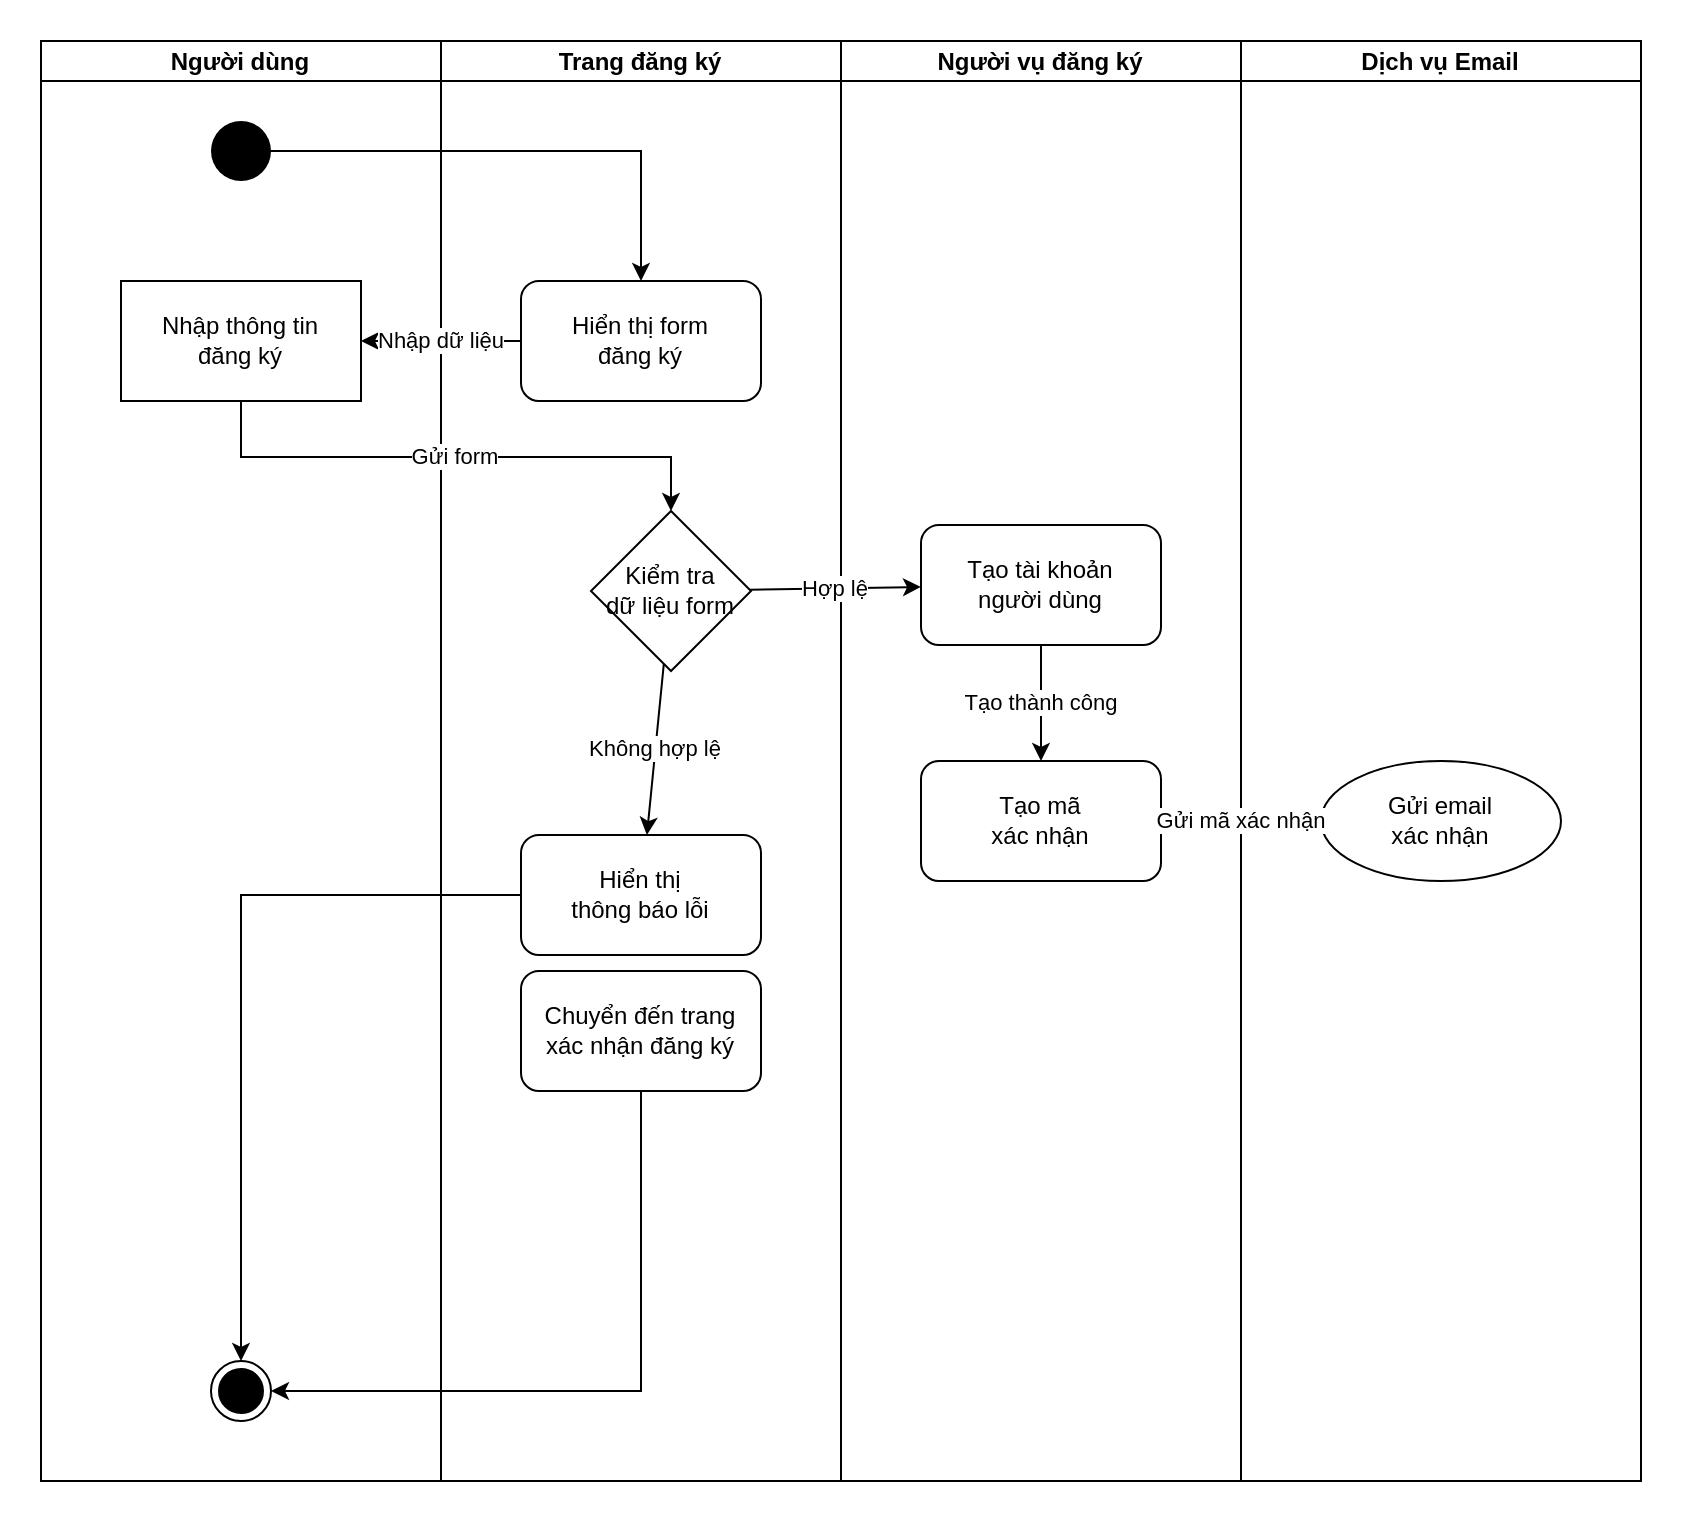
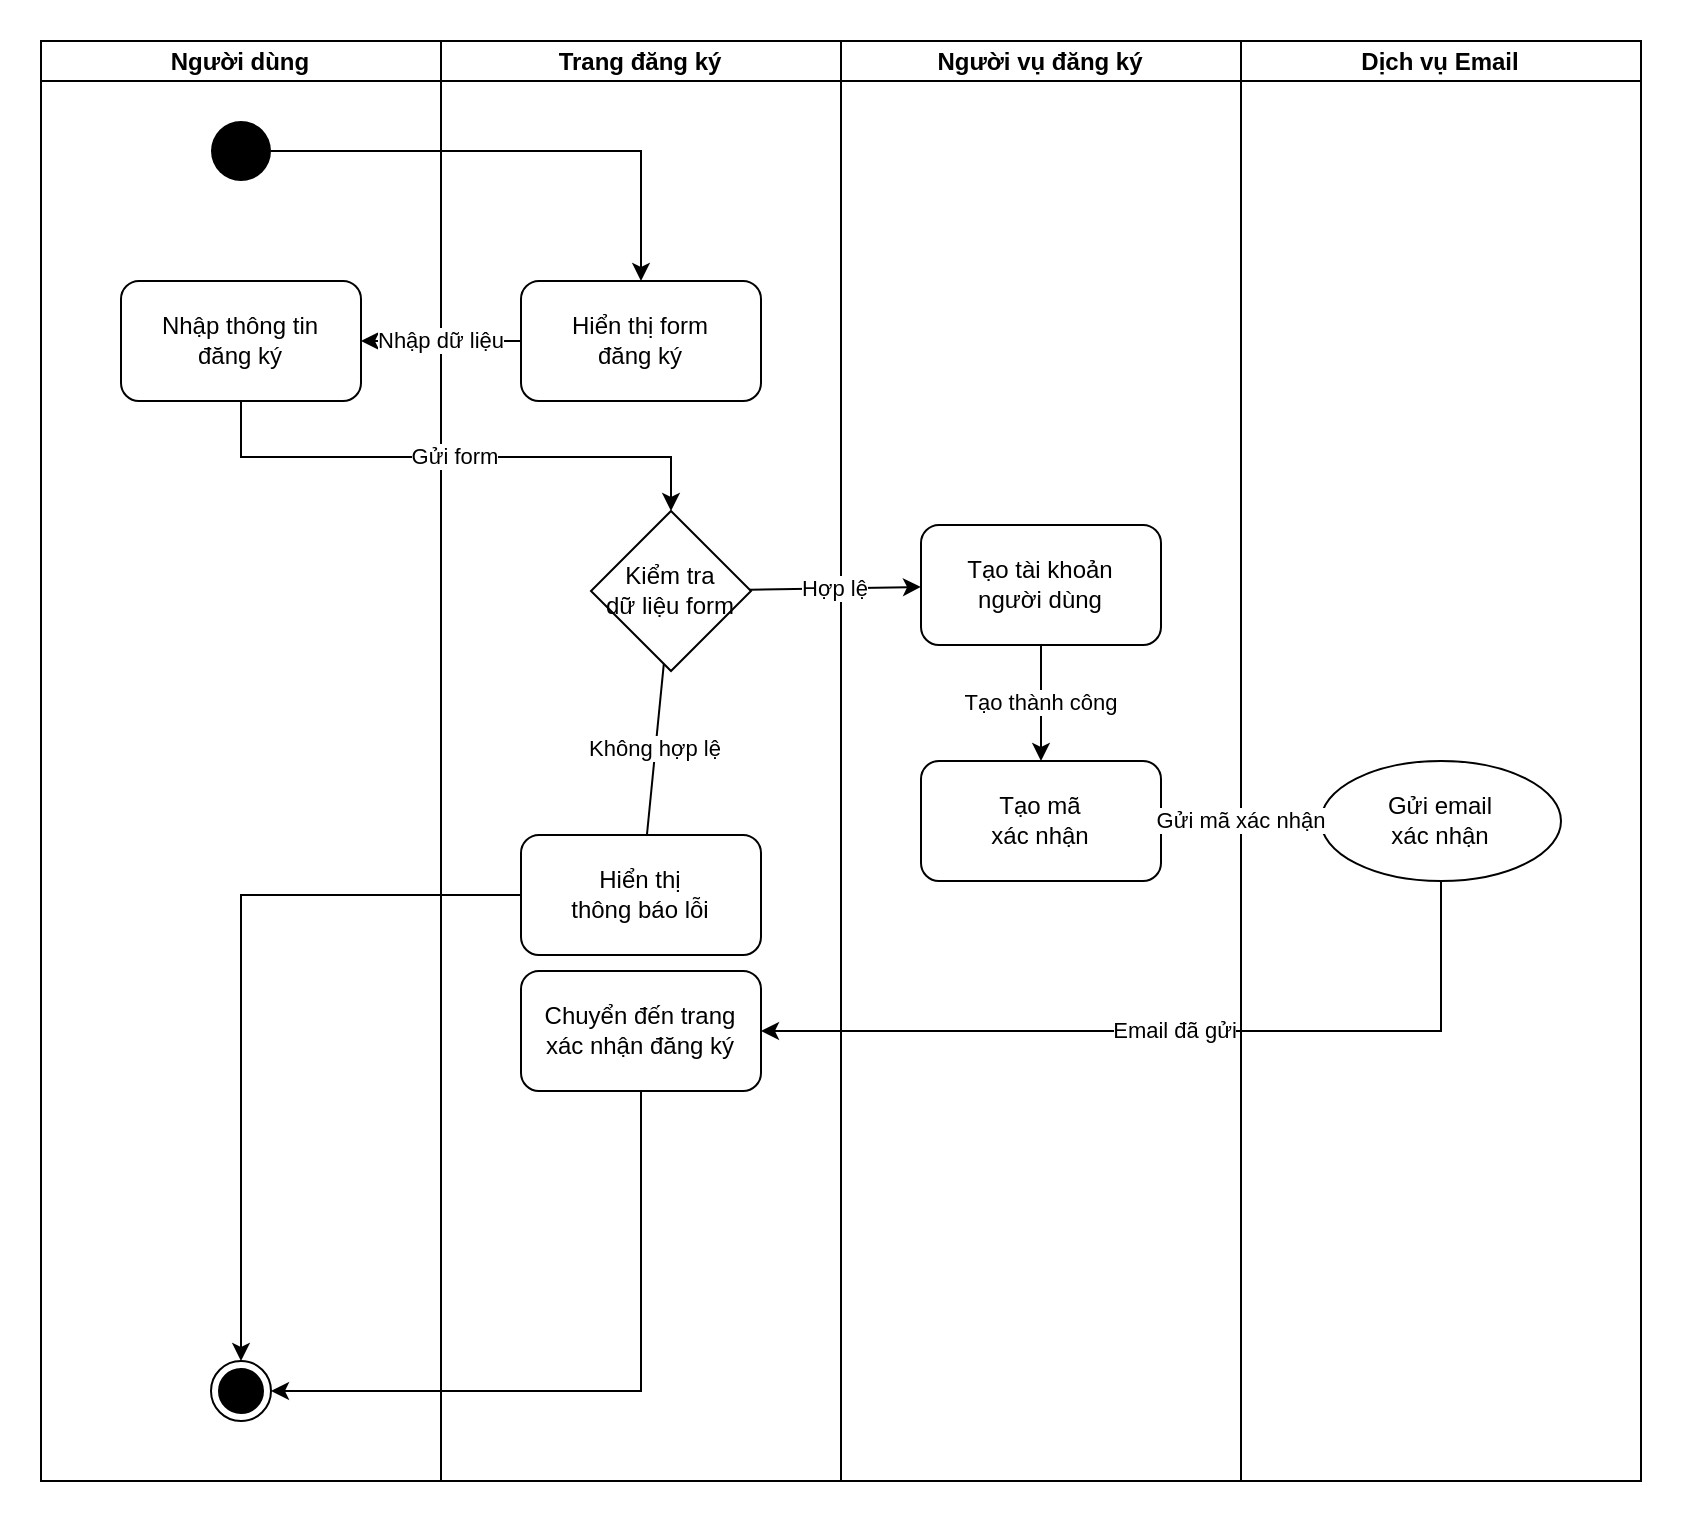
(241, 341) -> (241, 341)
(648, 820) -> (648, 825)
none -> (1041, 1031)
